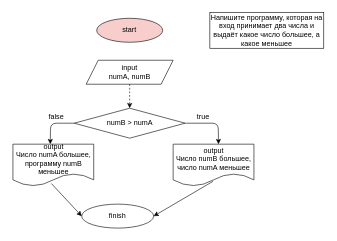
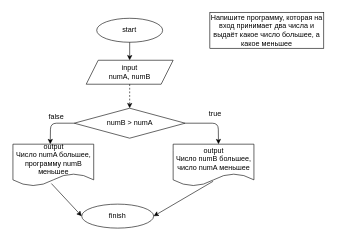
(129, 30) -> (129, 30)
none -> (129, 54)
(203, 117) -> (215, 114)
